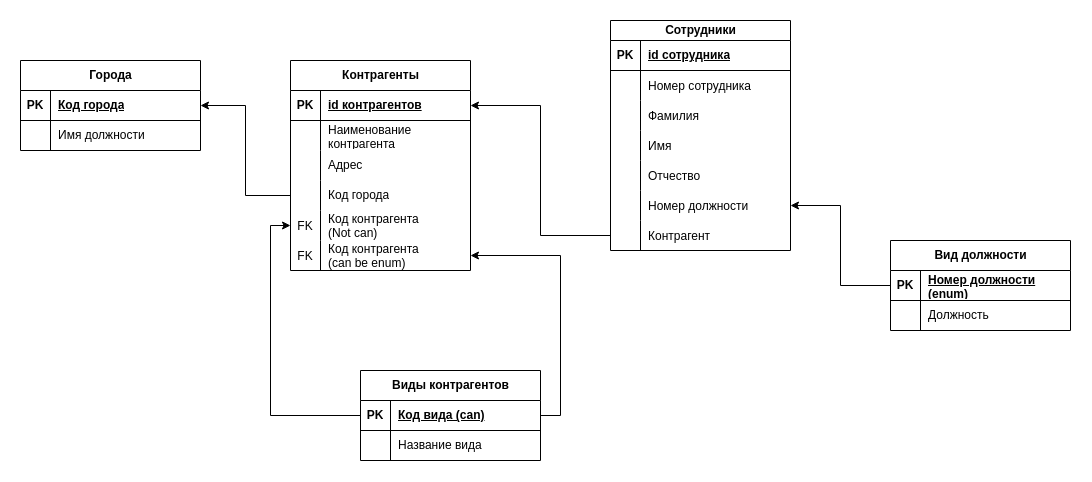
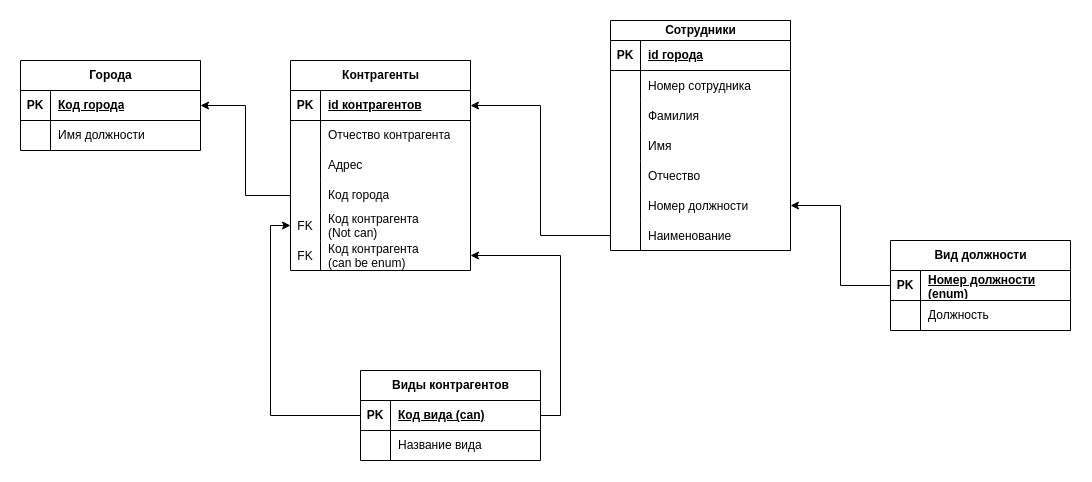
(689, 56) -> (676, 56)
(400, 136) -> (394, 136)
(682, 236) -> (688, 236)
